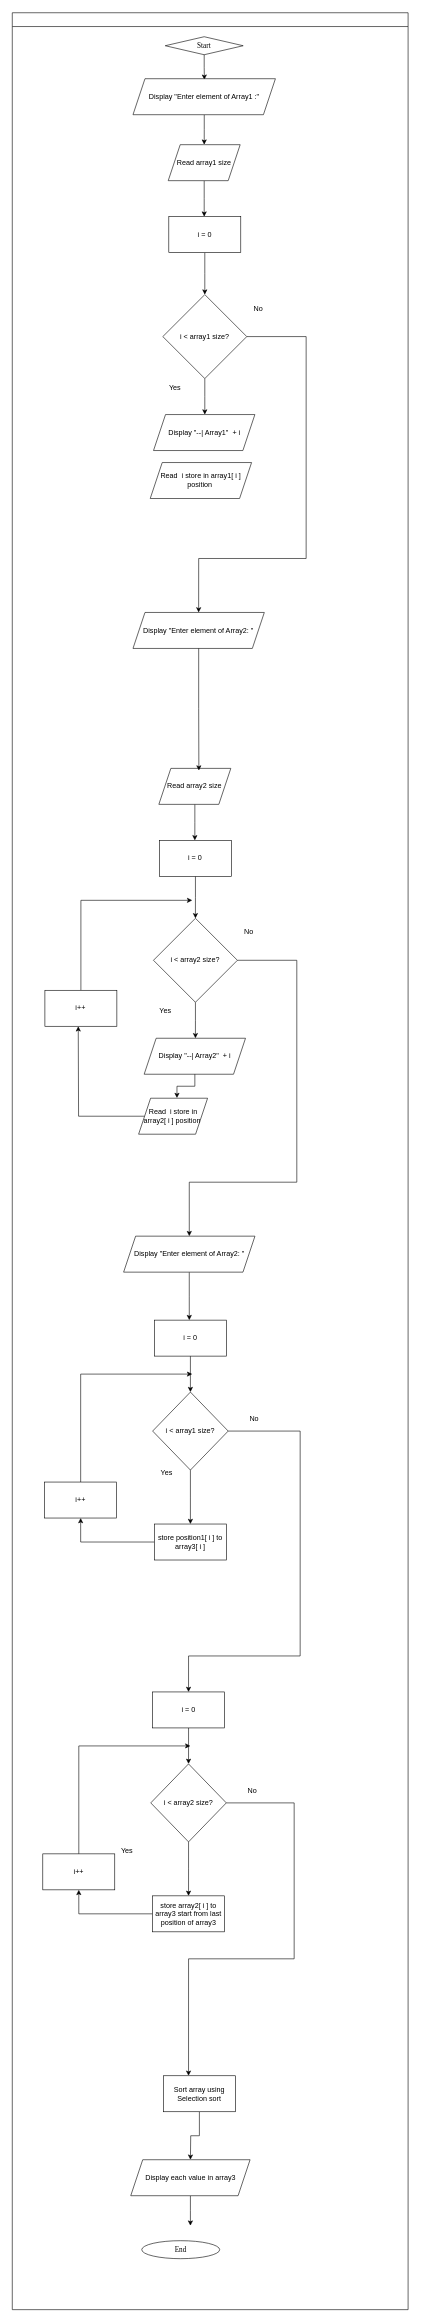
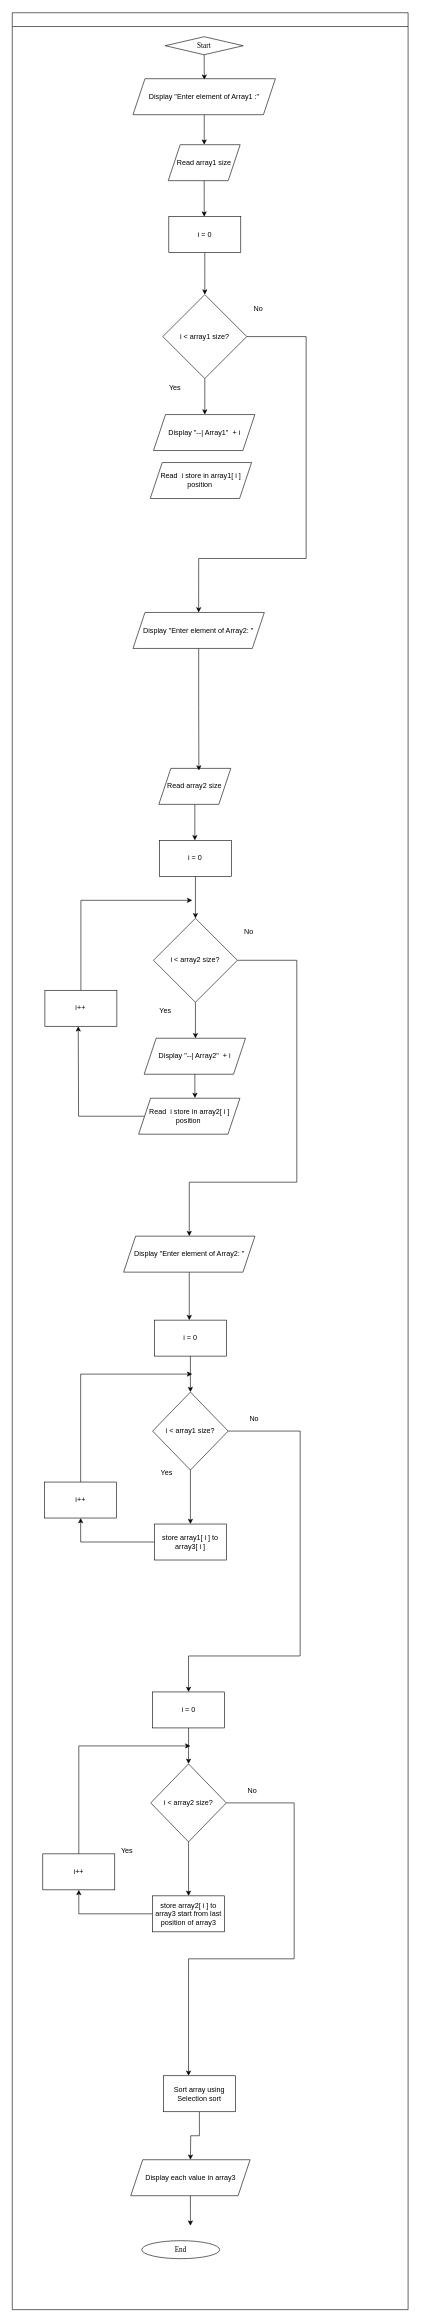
(173, 1116) -> (189, 1116)
(191, 1542) -> (191, 1542)
